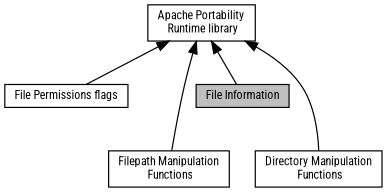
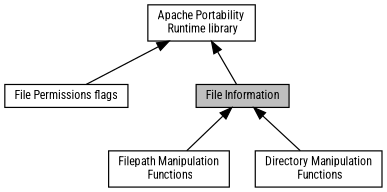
(303, 89) -> (282, 133)
(181, 102) -> (205, 133)
